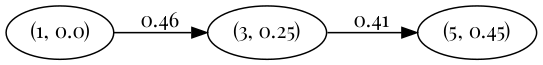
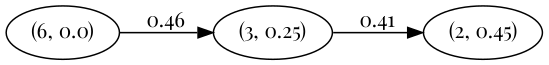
(60, 33) -> (63, 33)
(477, 33) -> (483, 33)
